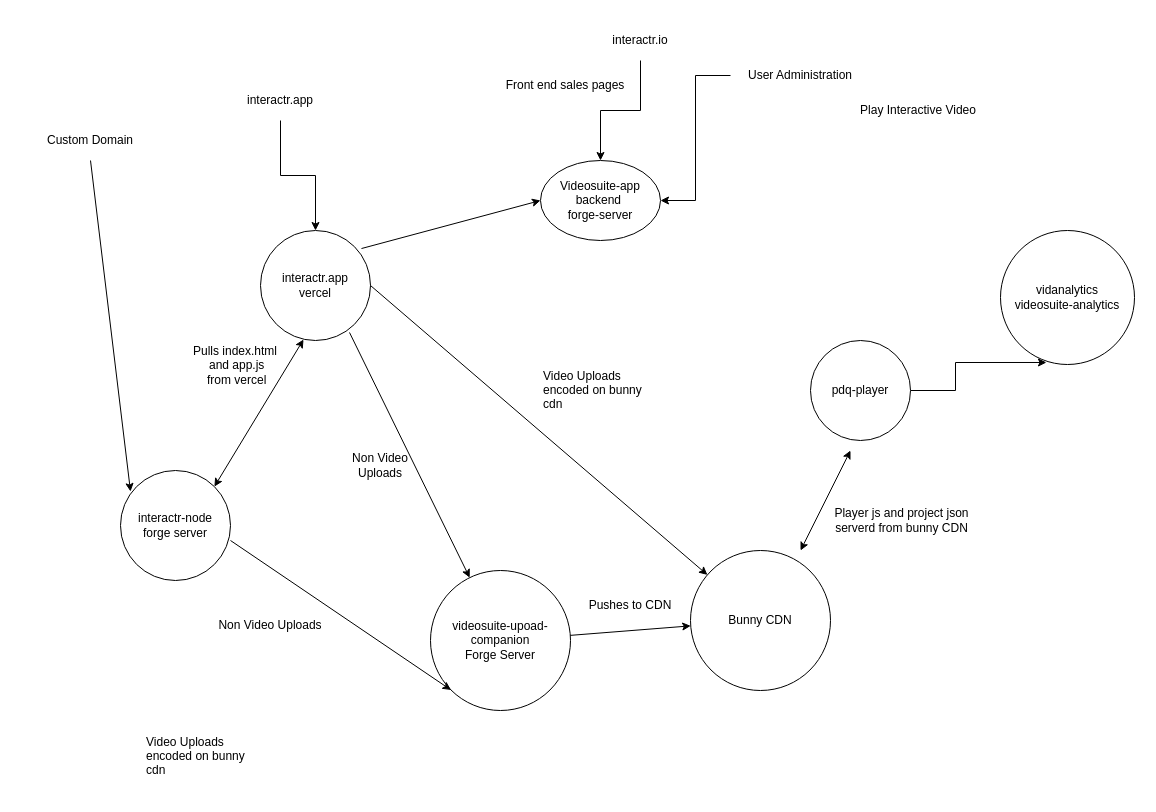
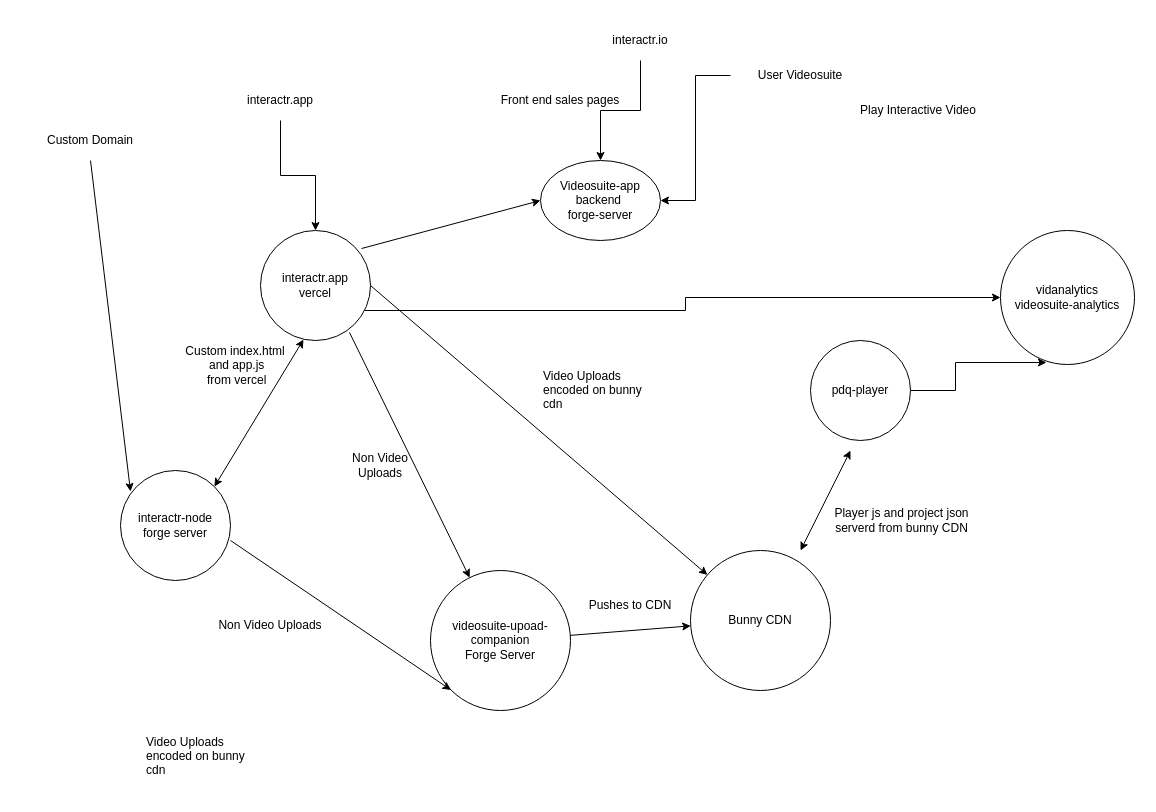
(801, 76) -> (801, 76)
(566, 86) -> (561, 101)
none -> (686, 311)
(236, 366) -> (236, 366)
